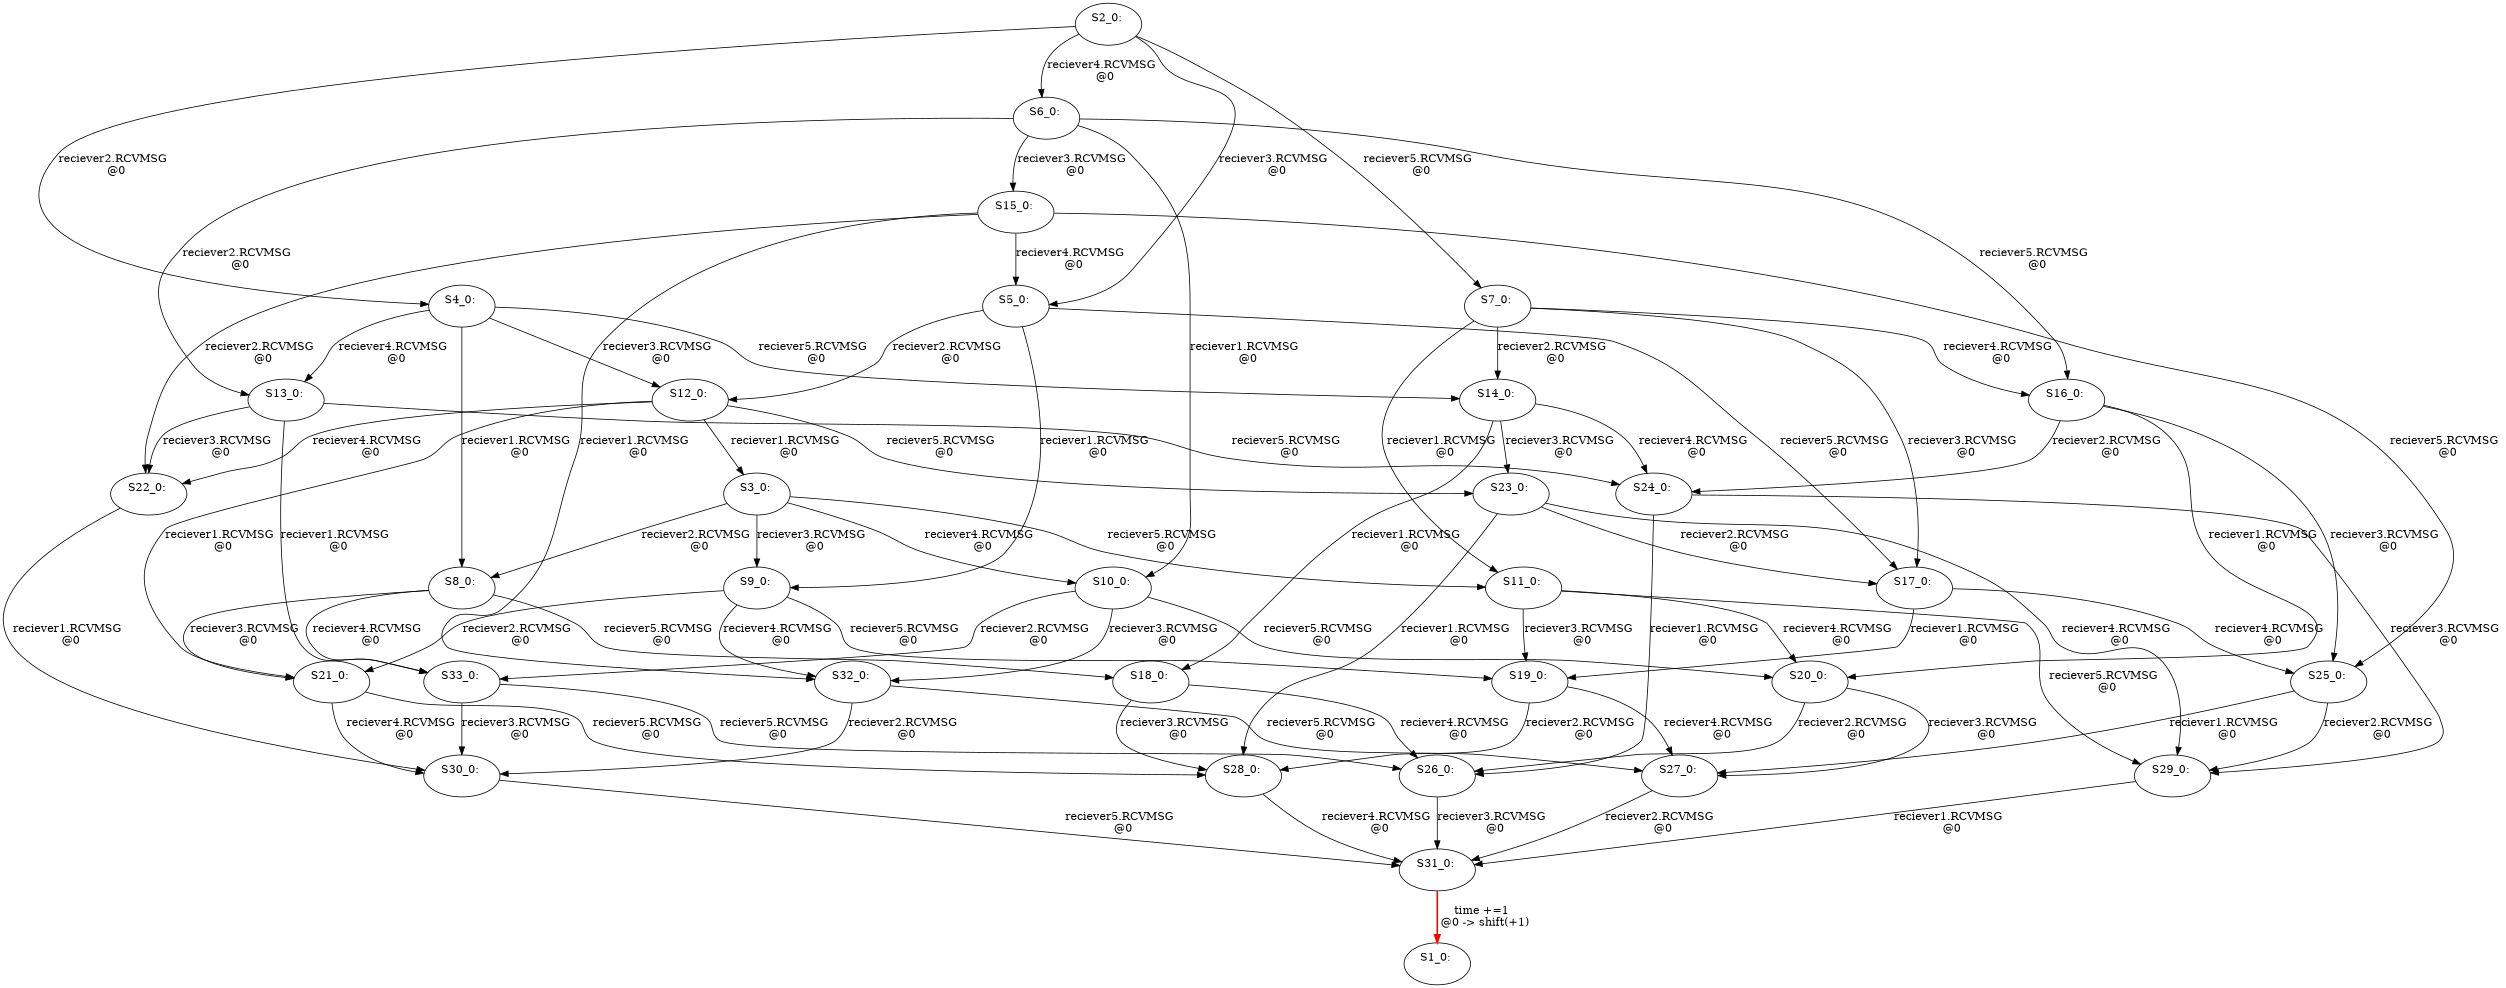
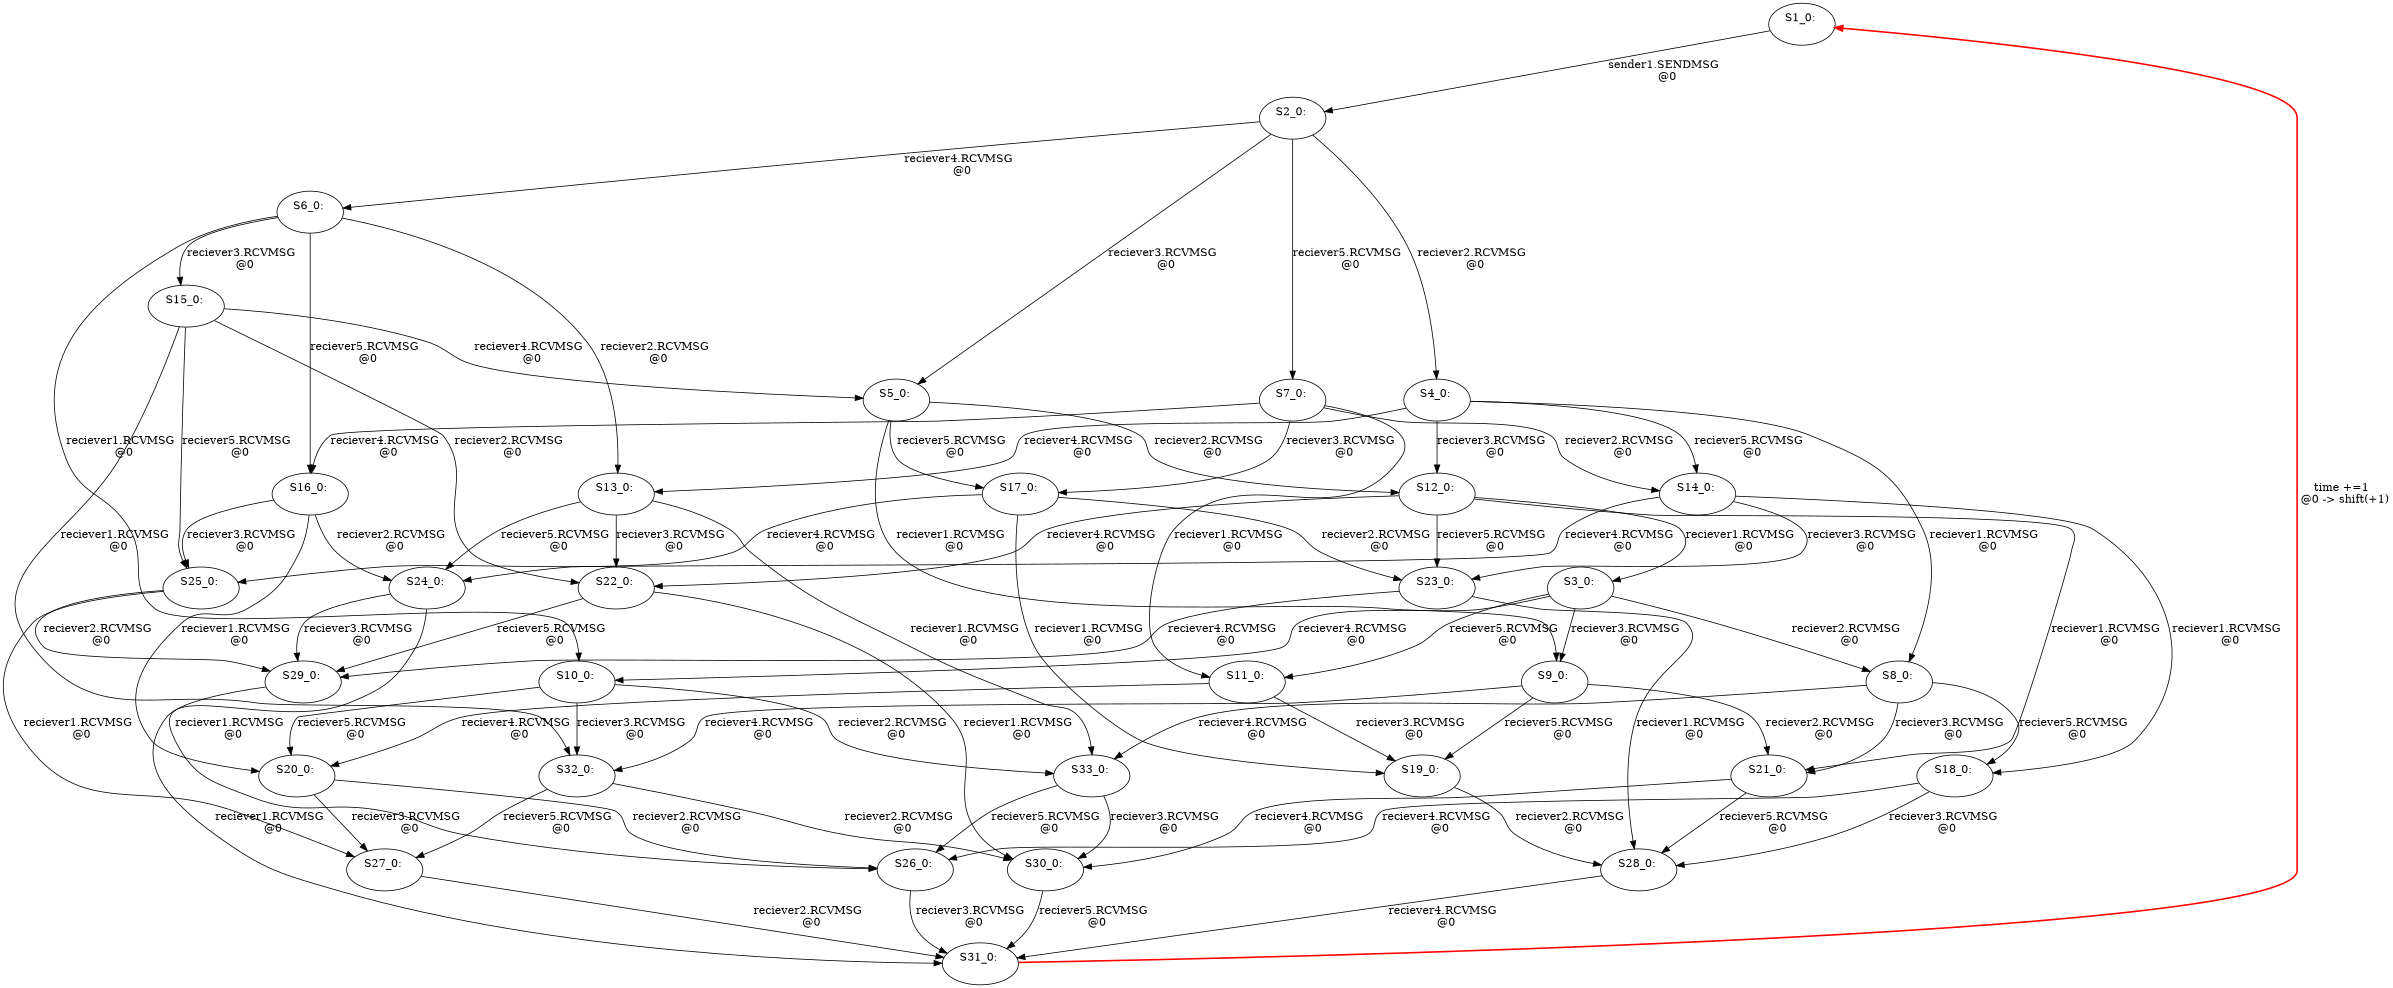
none -> (1551, 70)
(1702, 558) -> (1233, 516)
(1888, 612) -> (464, 634)
(1626, 705) -> none
